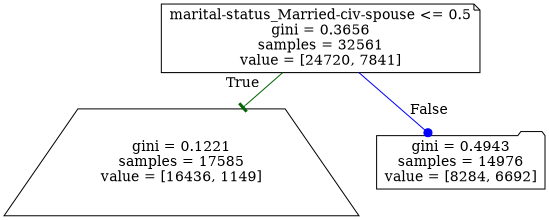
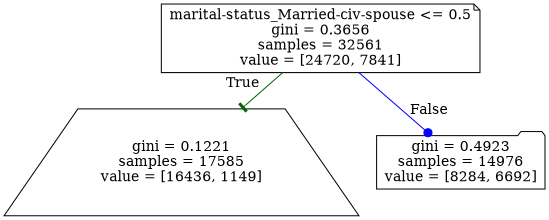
(461, 162) -> (461, 162)
